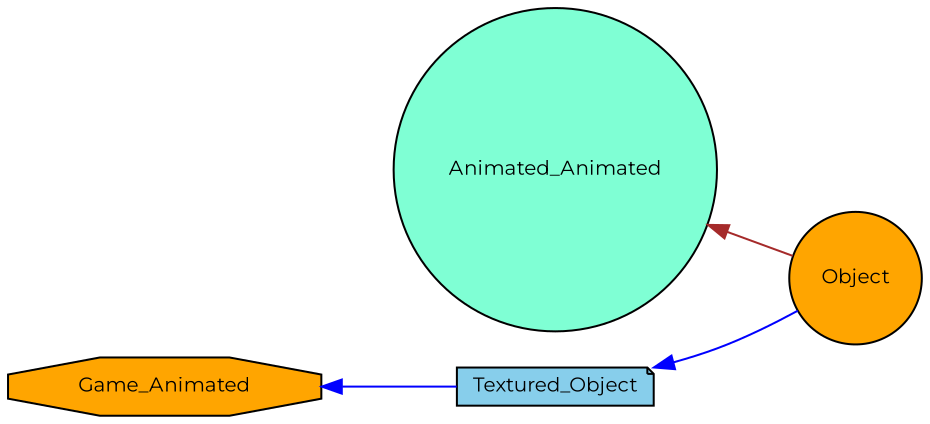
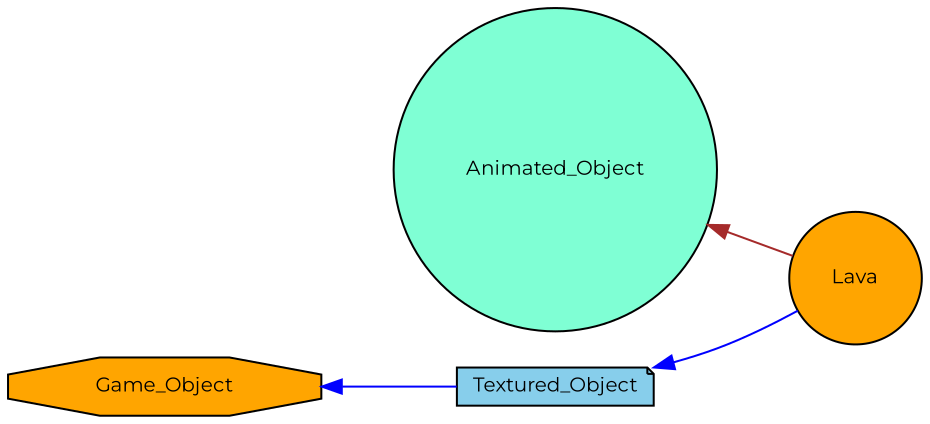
(555, 170) -> (555, 170)
(856, 278) -> (856, 278)
(165, 387) -> (165, 387)
